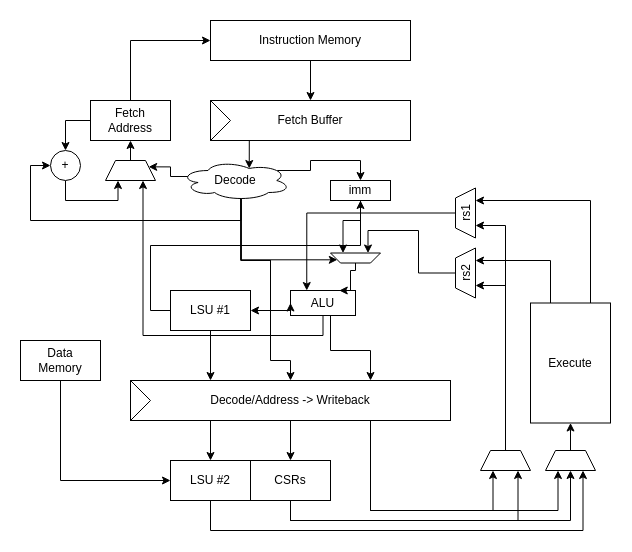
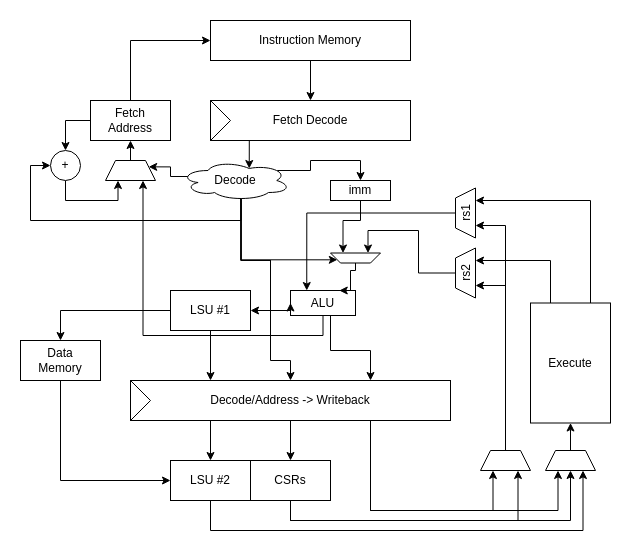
(311, 121) -> (311, 121)
(234, 246) -> (96, 311)
